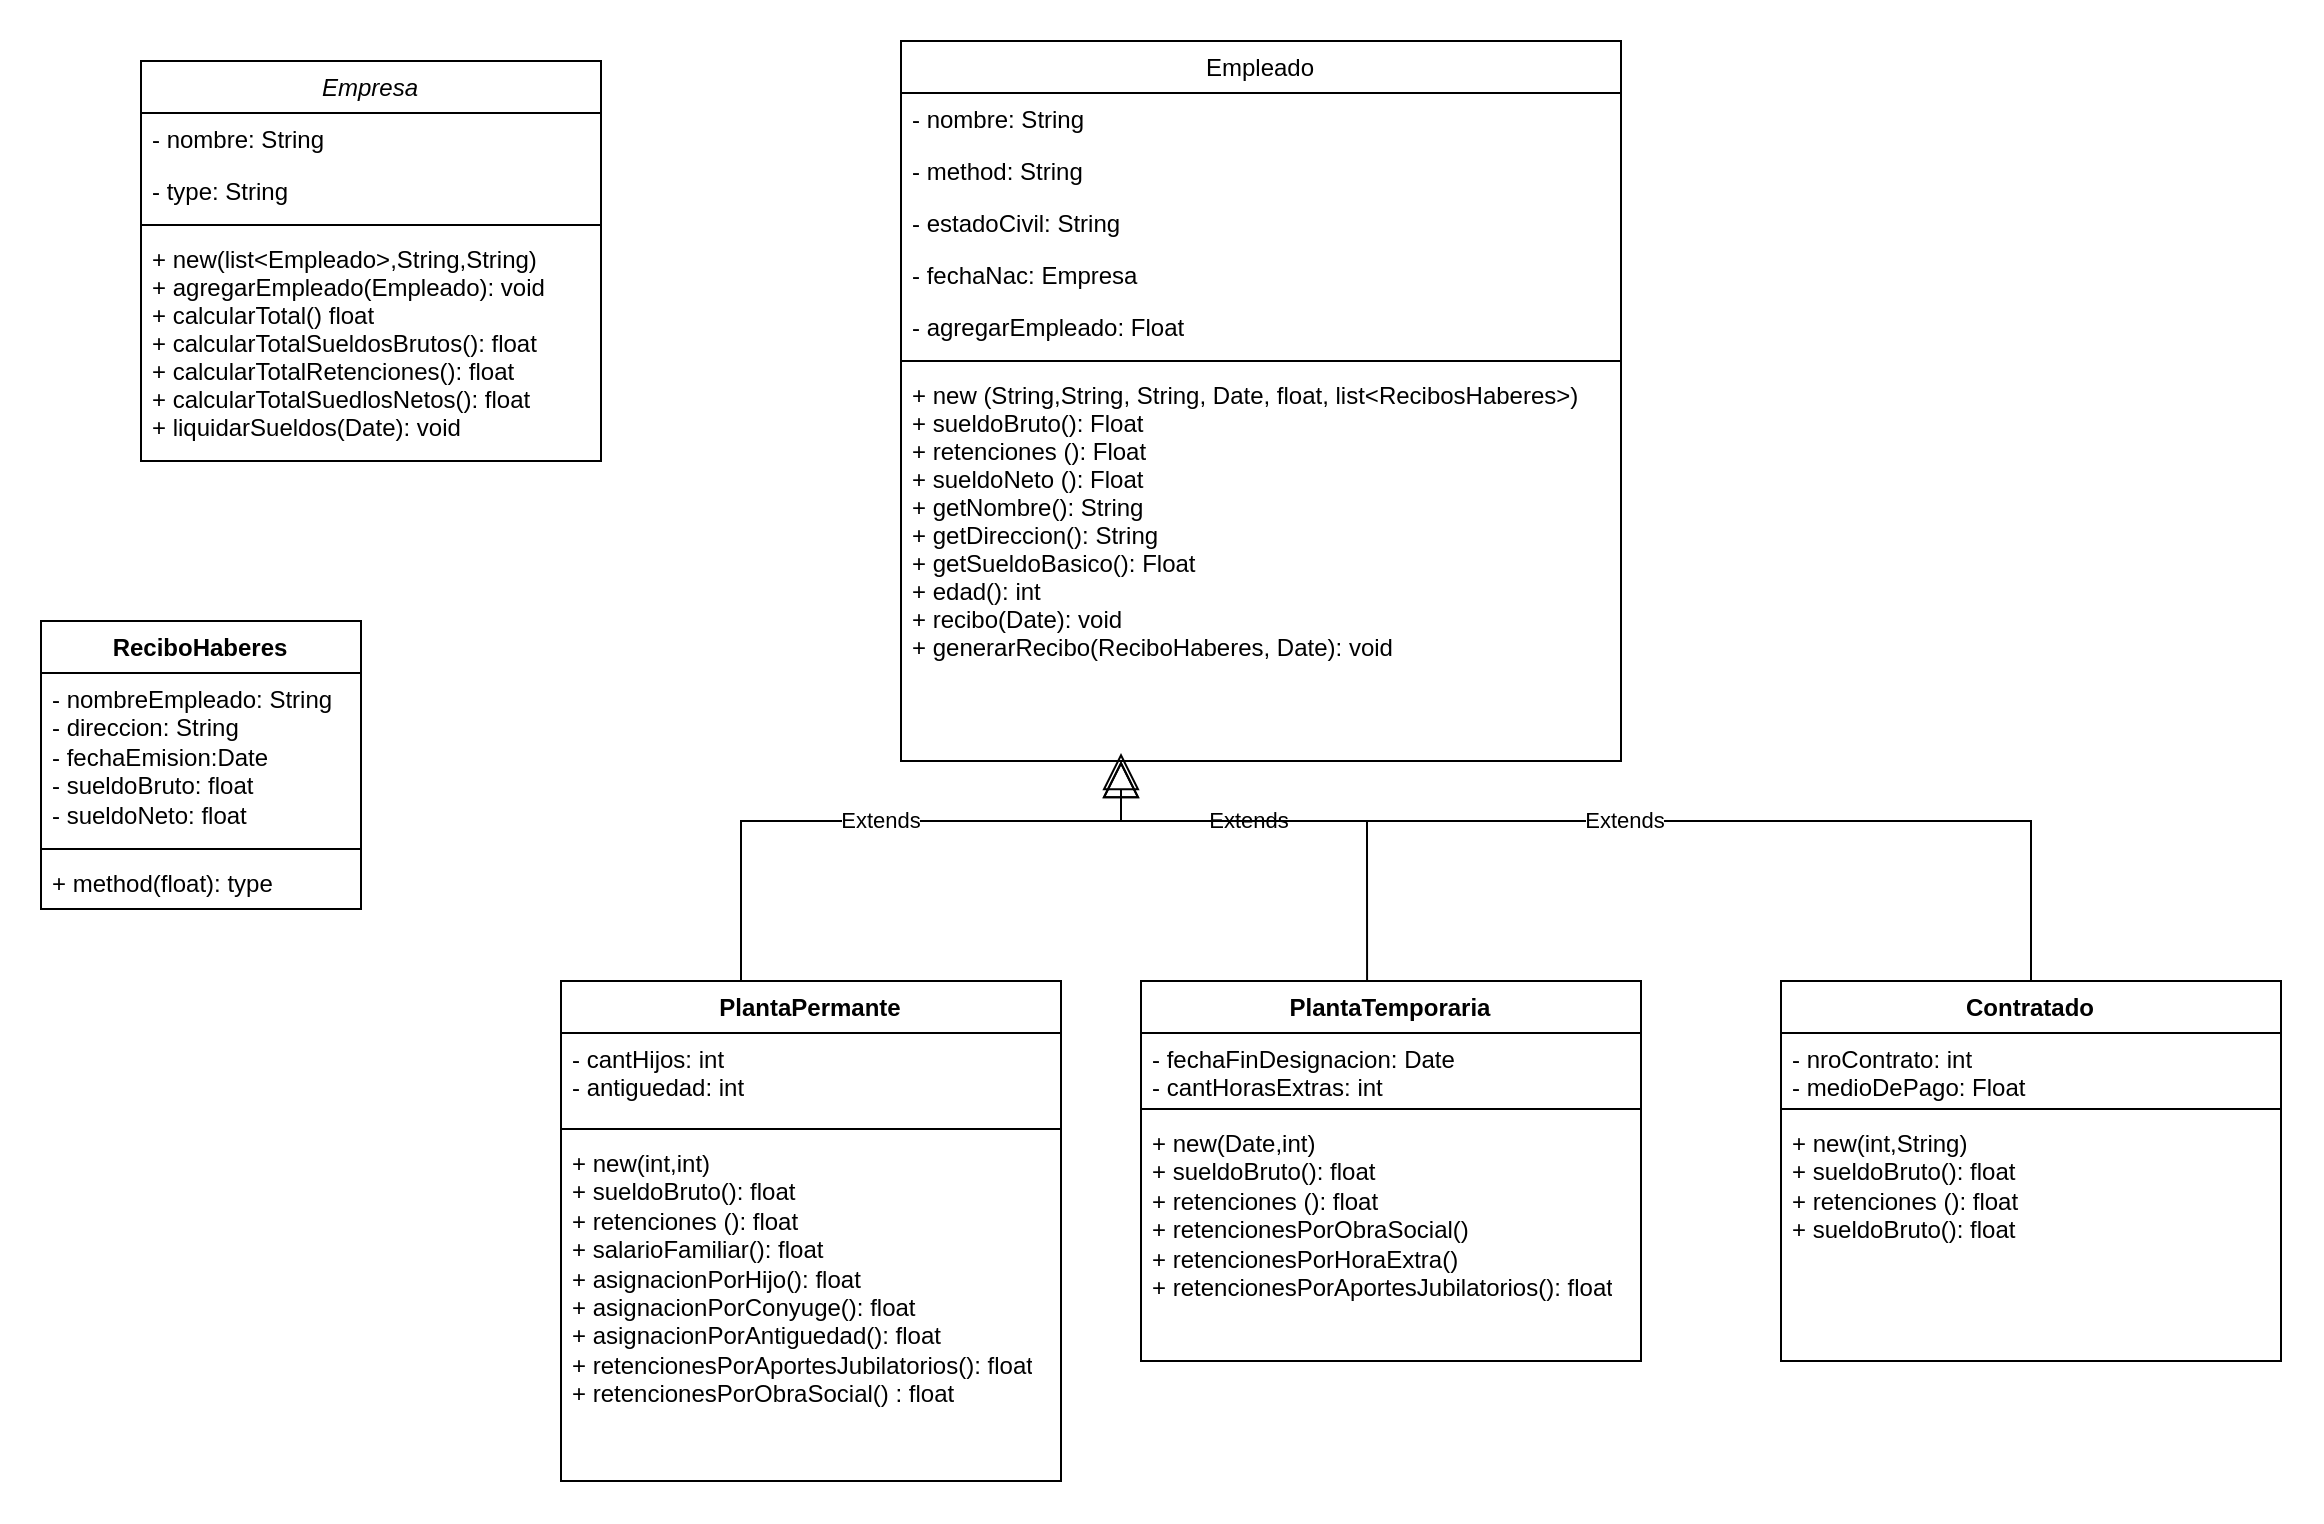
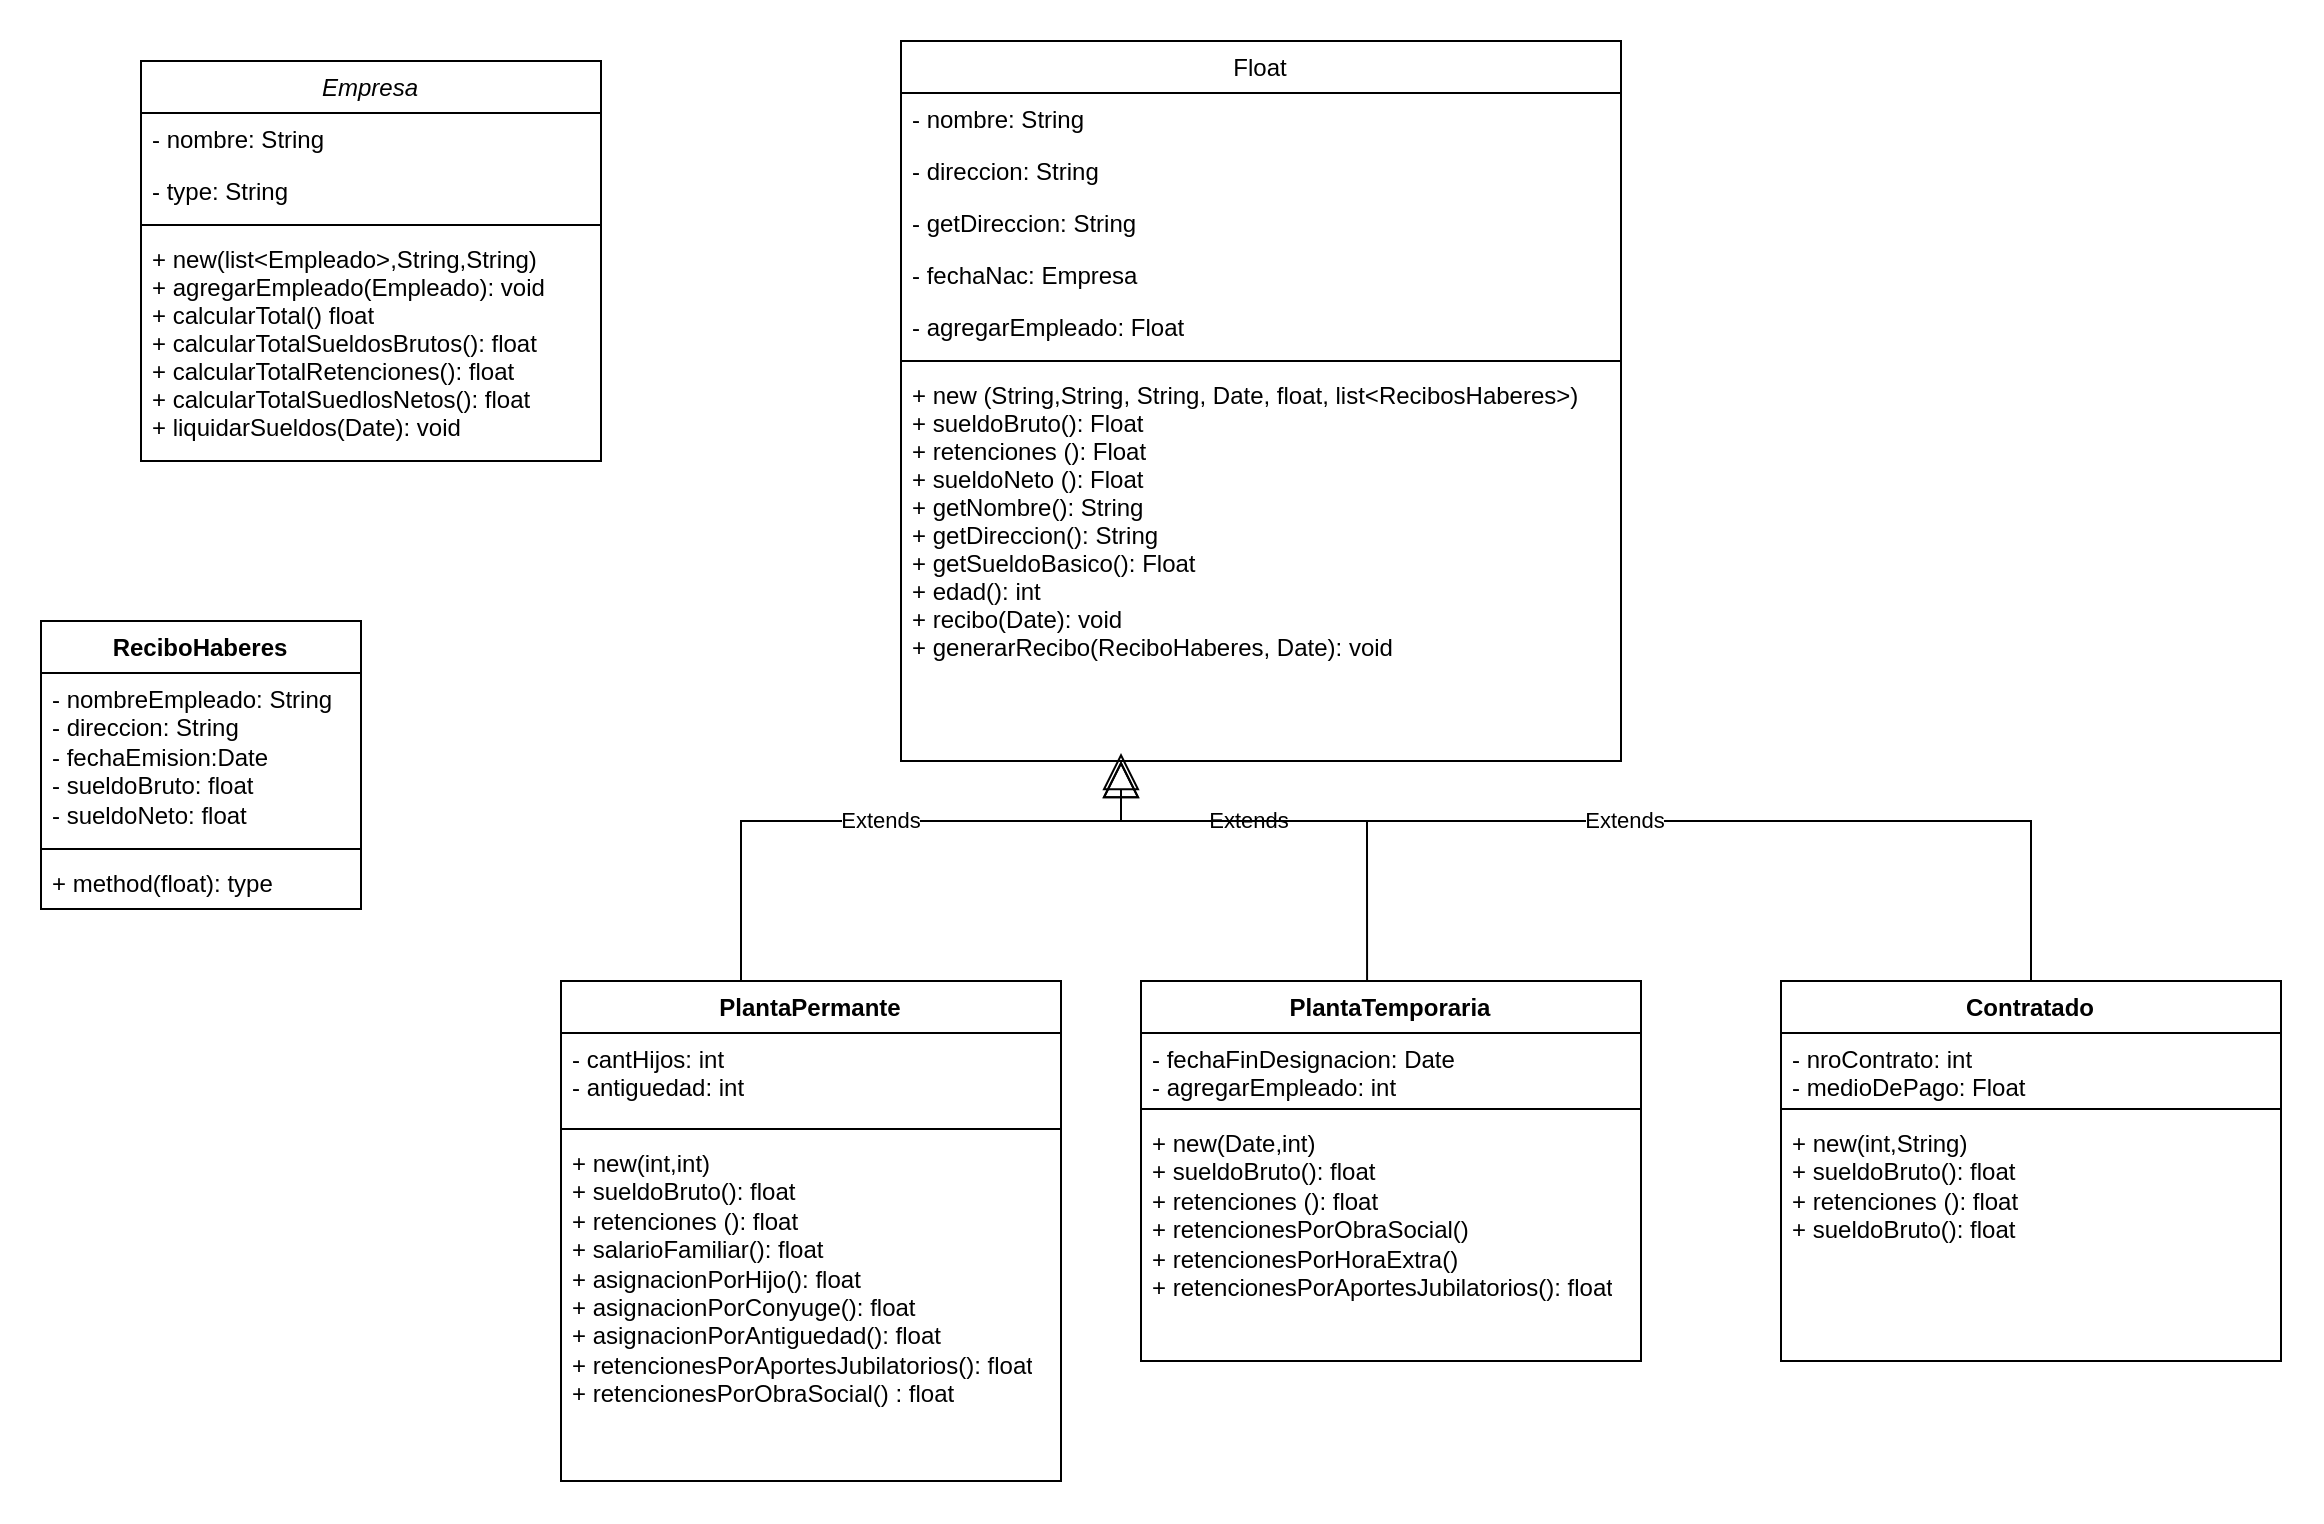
(1260, 68) -> (1260, 68)
(1007, 172) -> (1021, 172)
(1031, 224) -> (1041, 224)
(1316, 1076) -> (1316, 1076)
